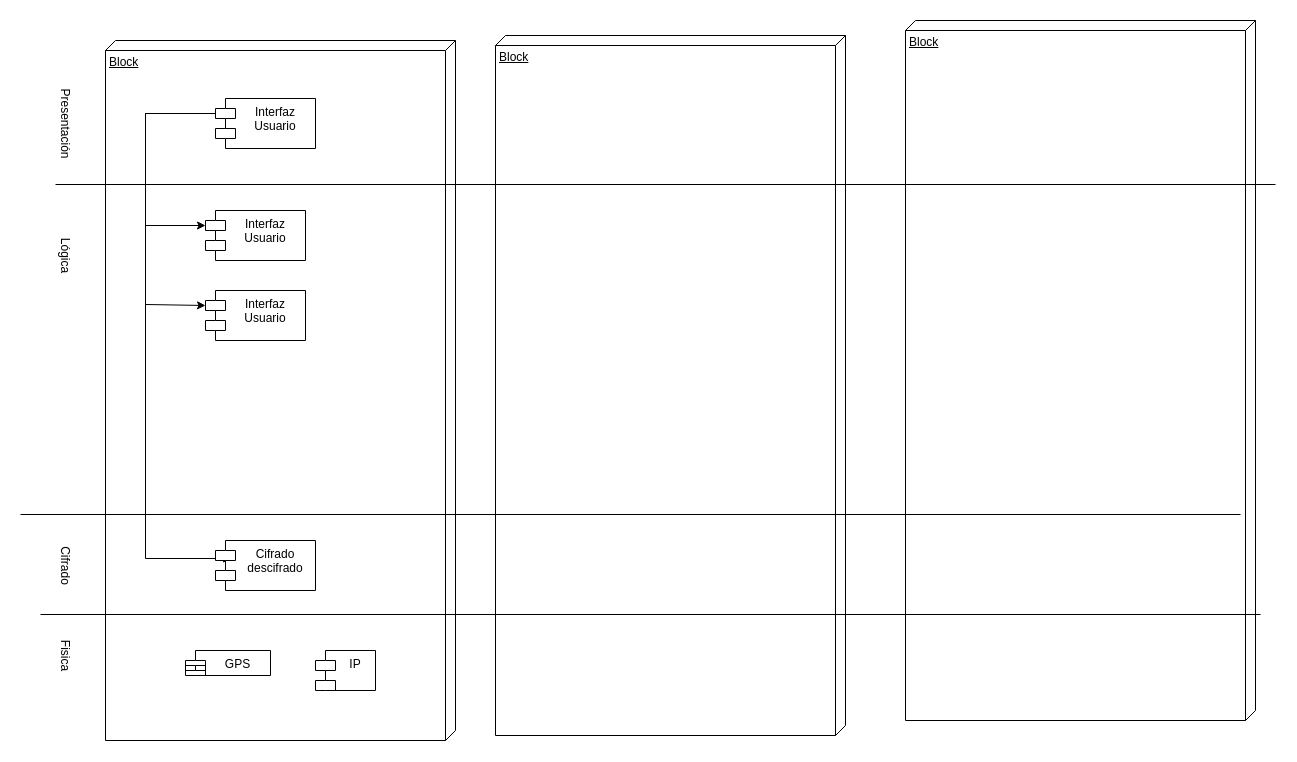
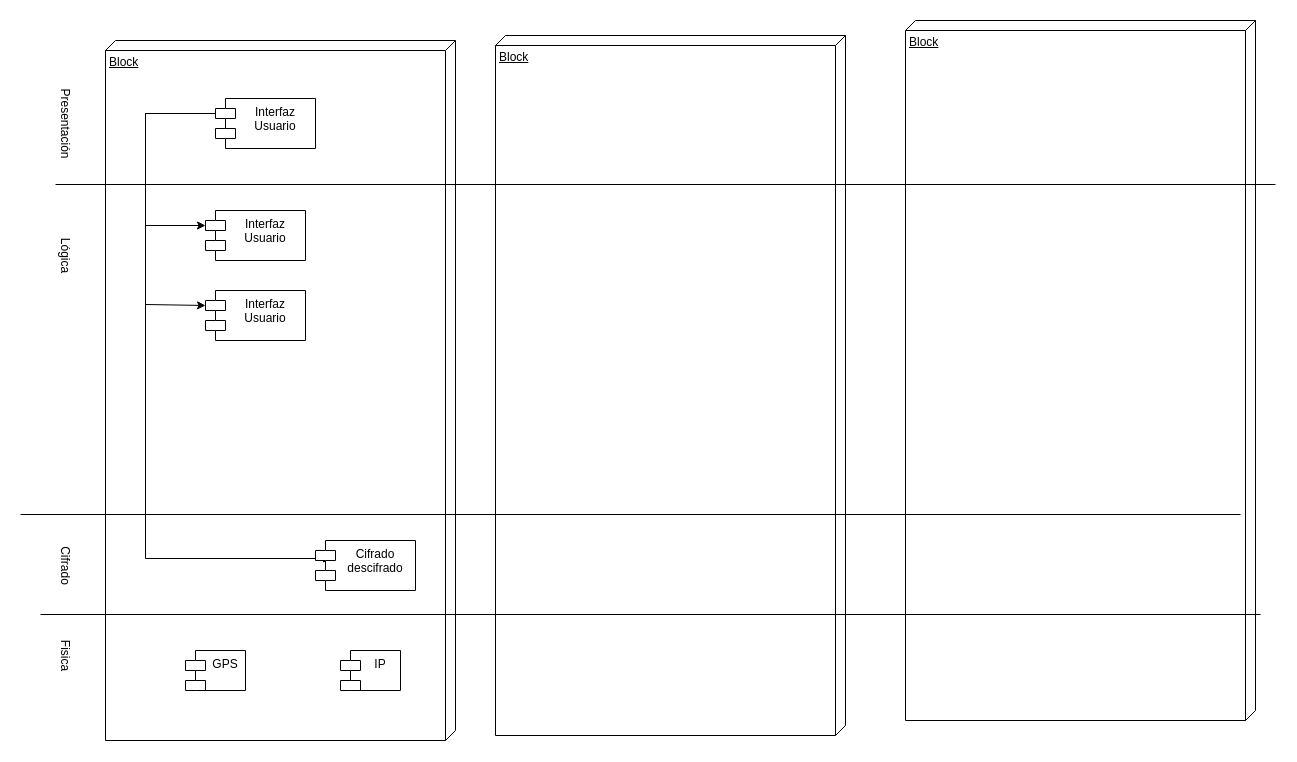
(266, 566) -> (366, 566)
(228, 663) -> (216, 671)
(346, 671) -> (371, 671)
